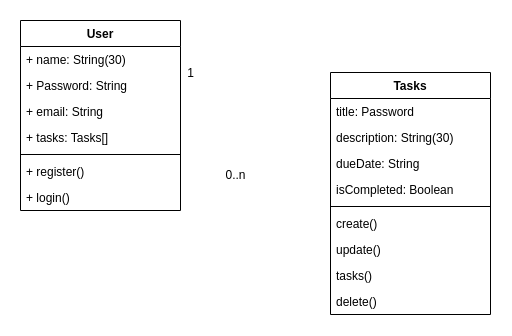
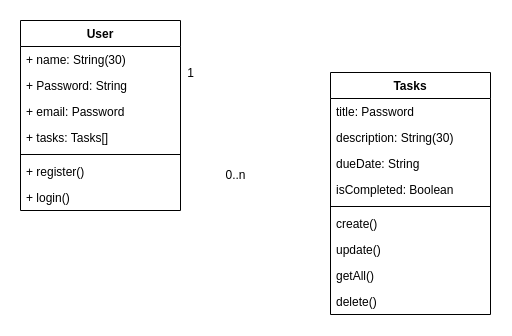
(68, 113) -> (76, 113)
(360, 277) -> (360, 277)
